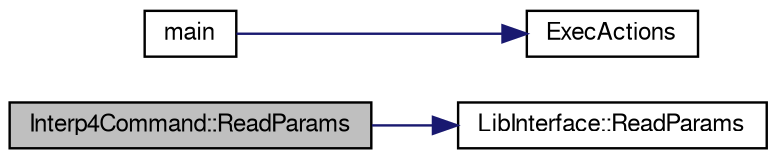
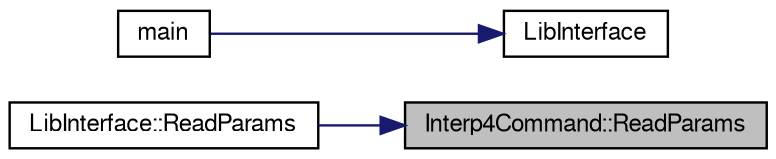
(612, 34) -> (586, 34)
(402, 125) -> (349, 125)
